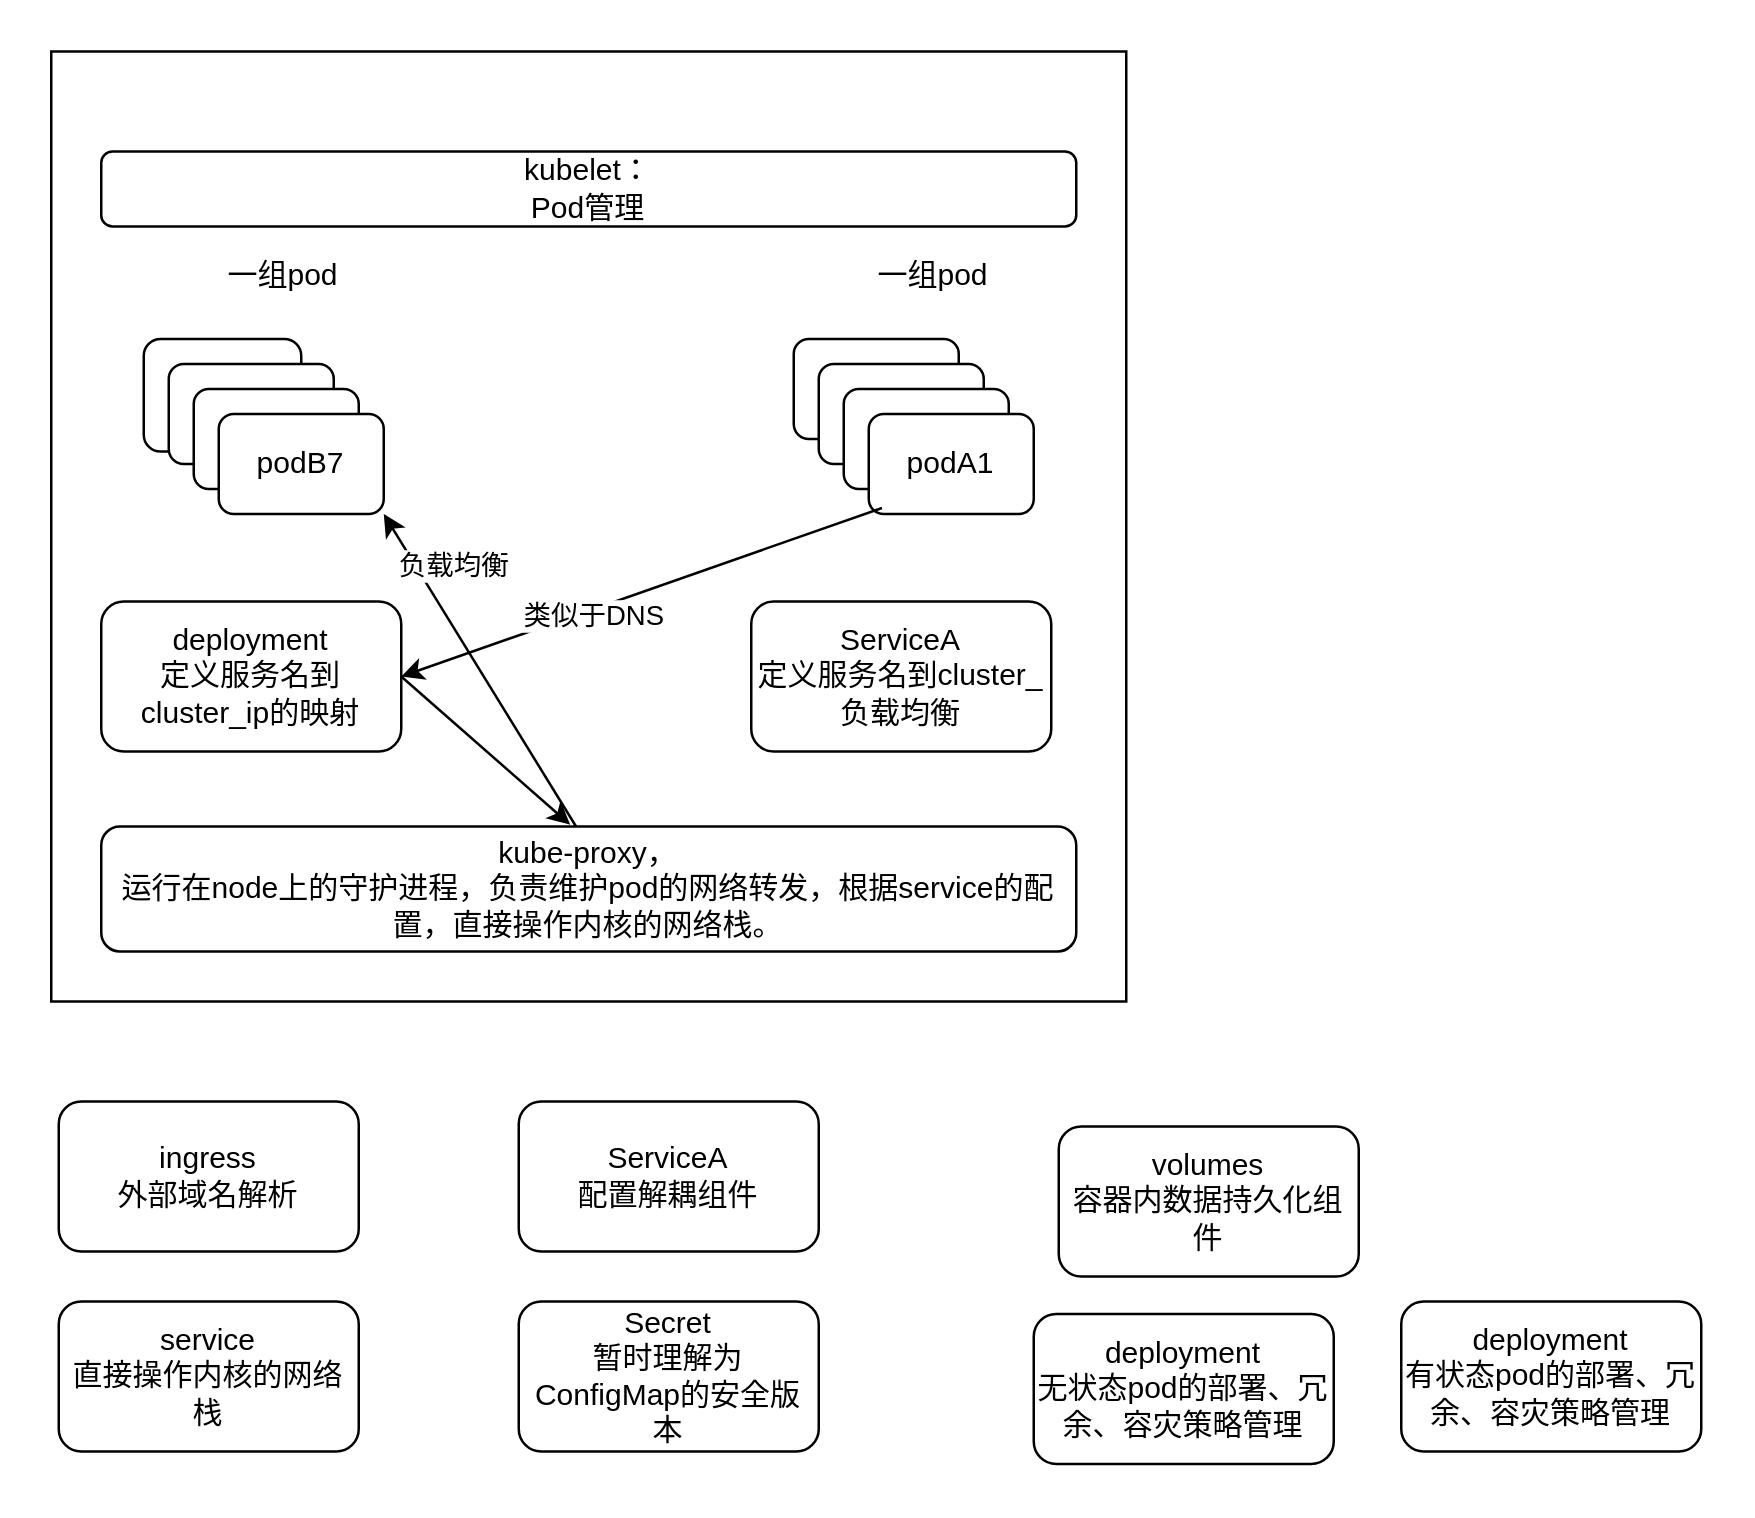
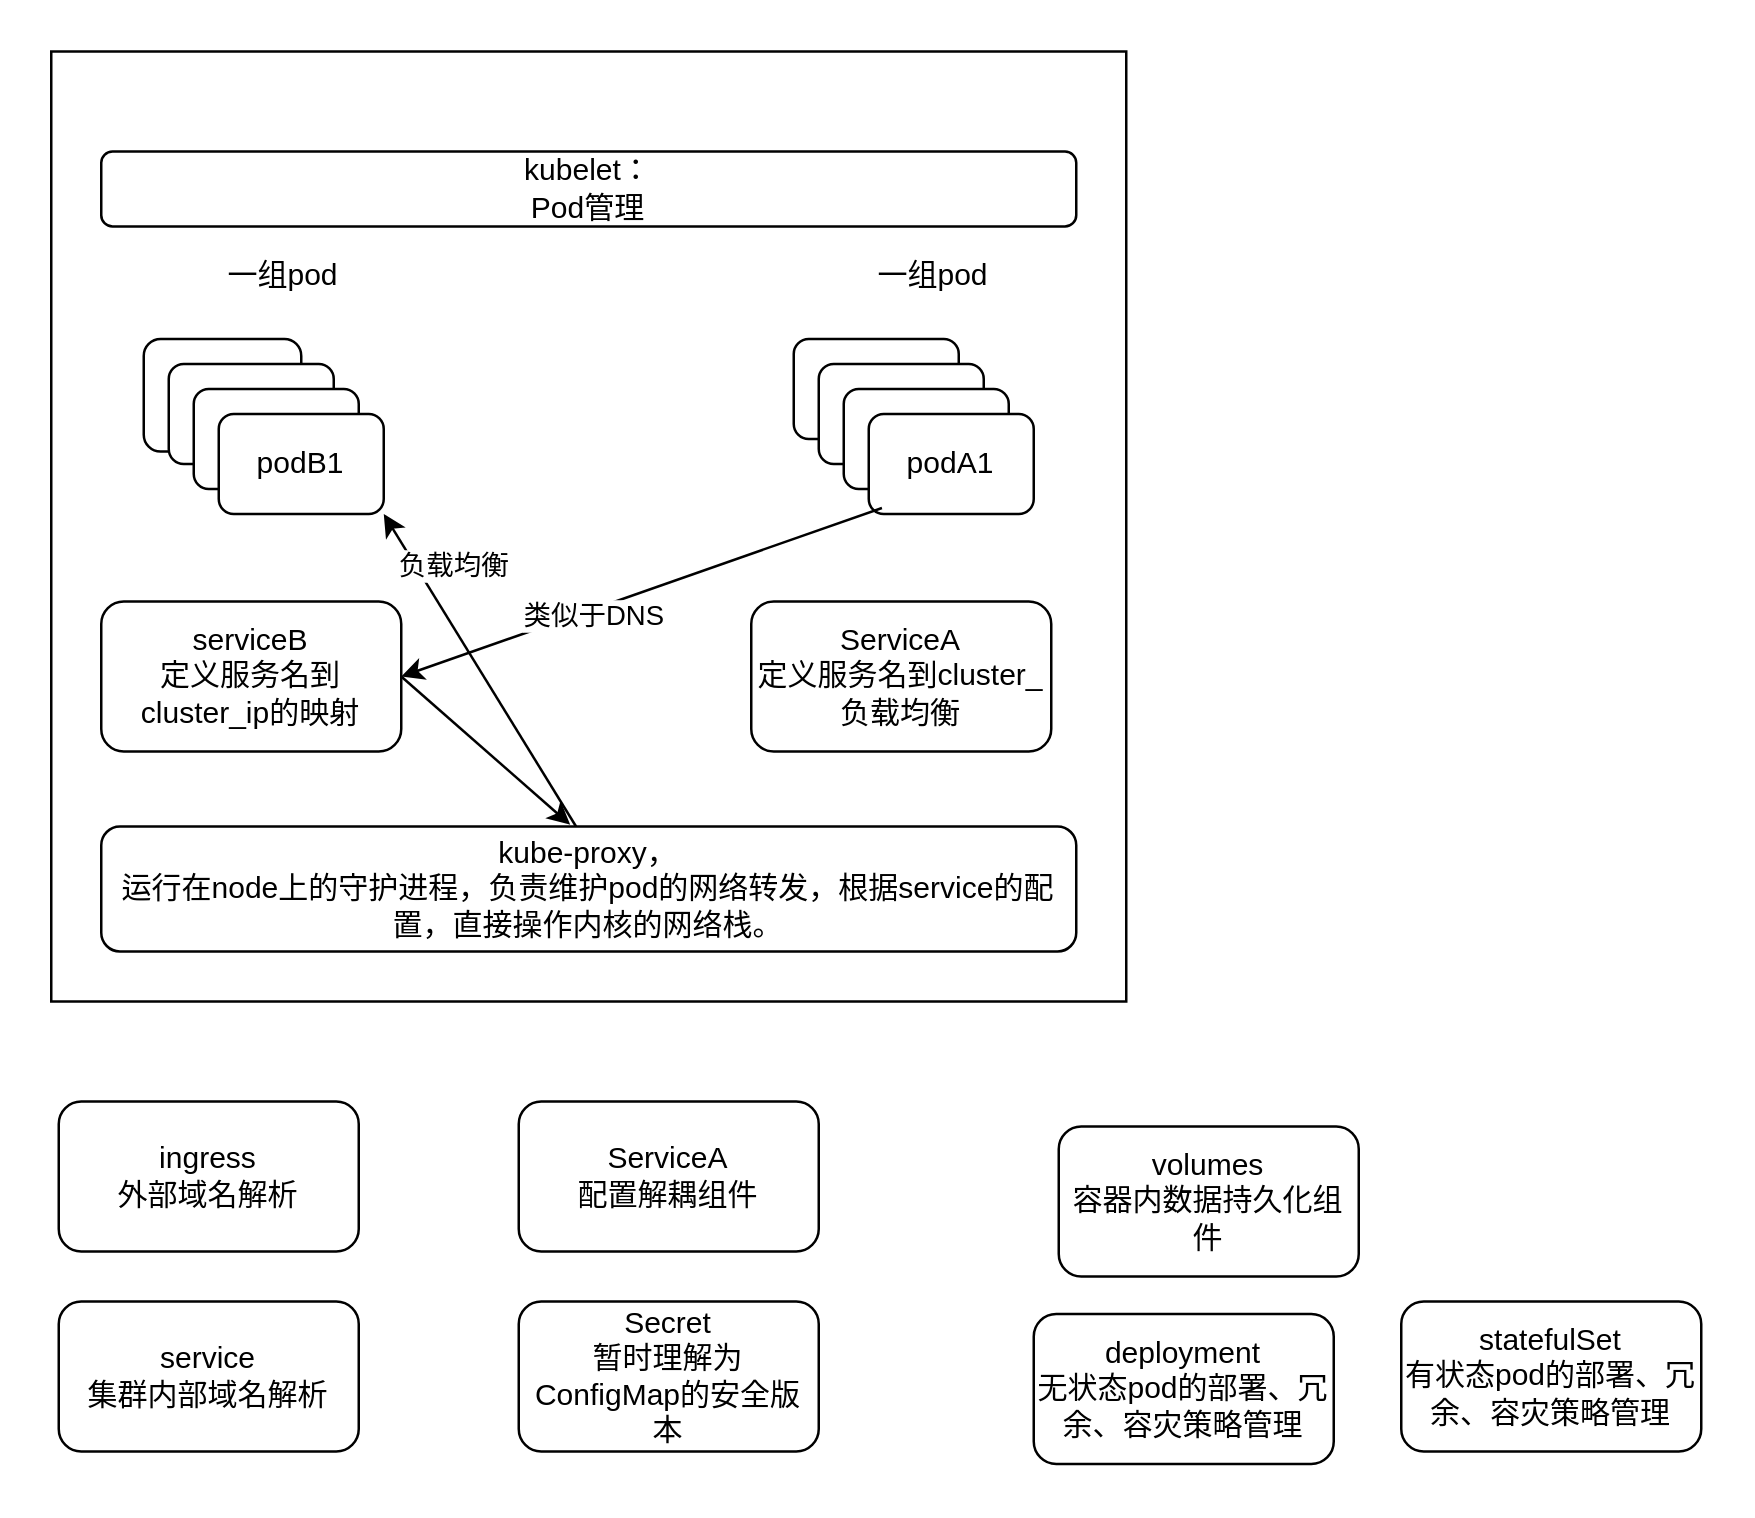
(301, 464) -> (301, 464)
(251, 676) -> (251, 676)
(209, 1376) -> (209, 1376)
(1551, 1376) -> (1551, 1376)
